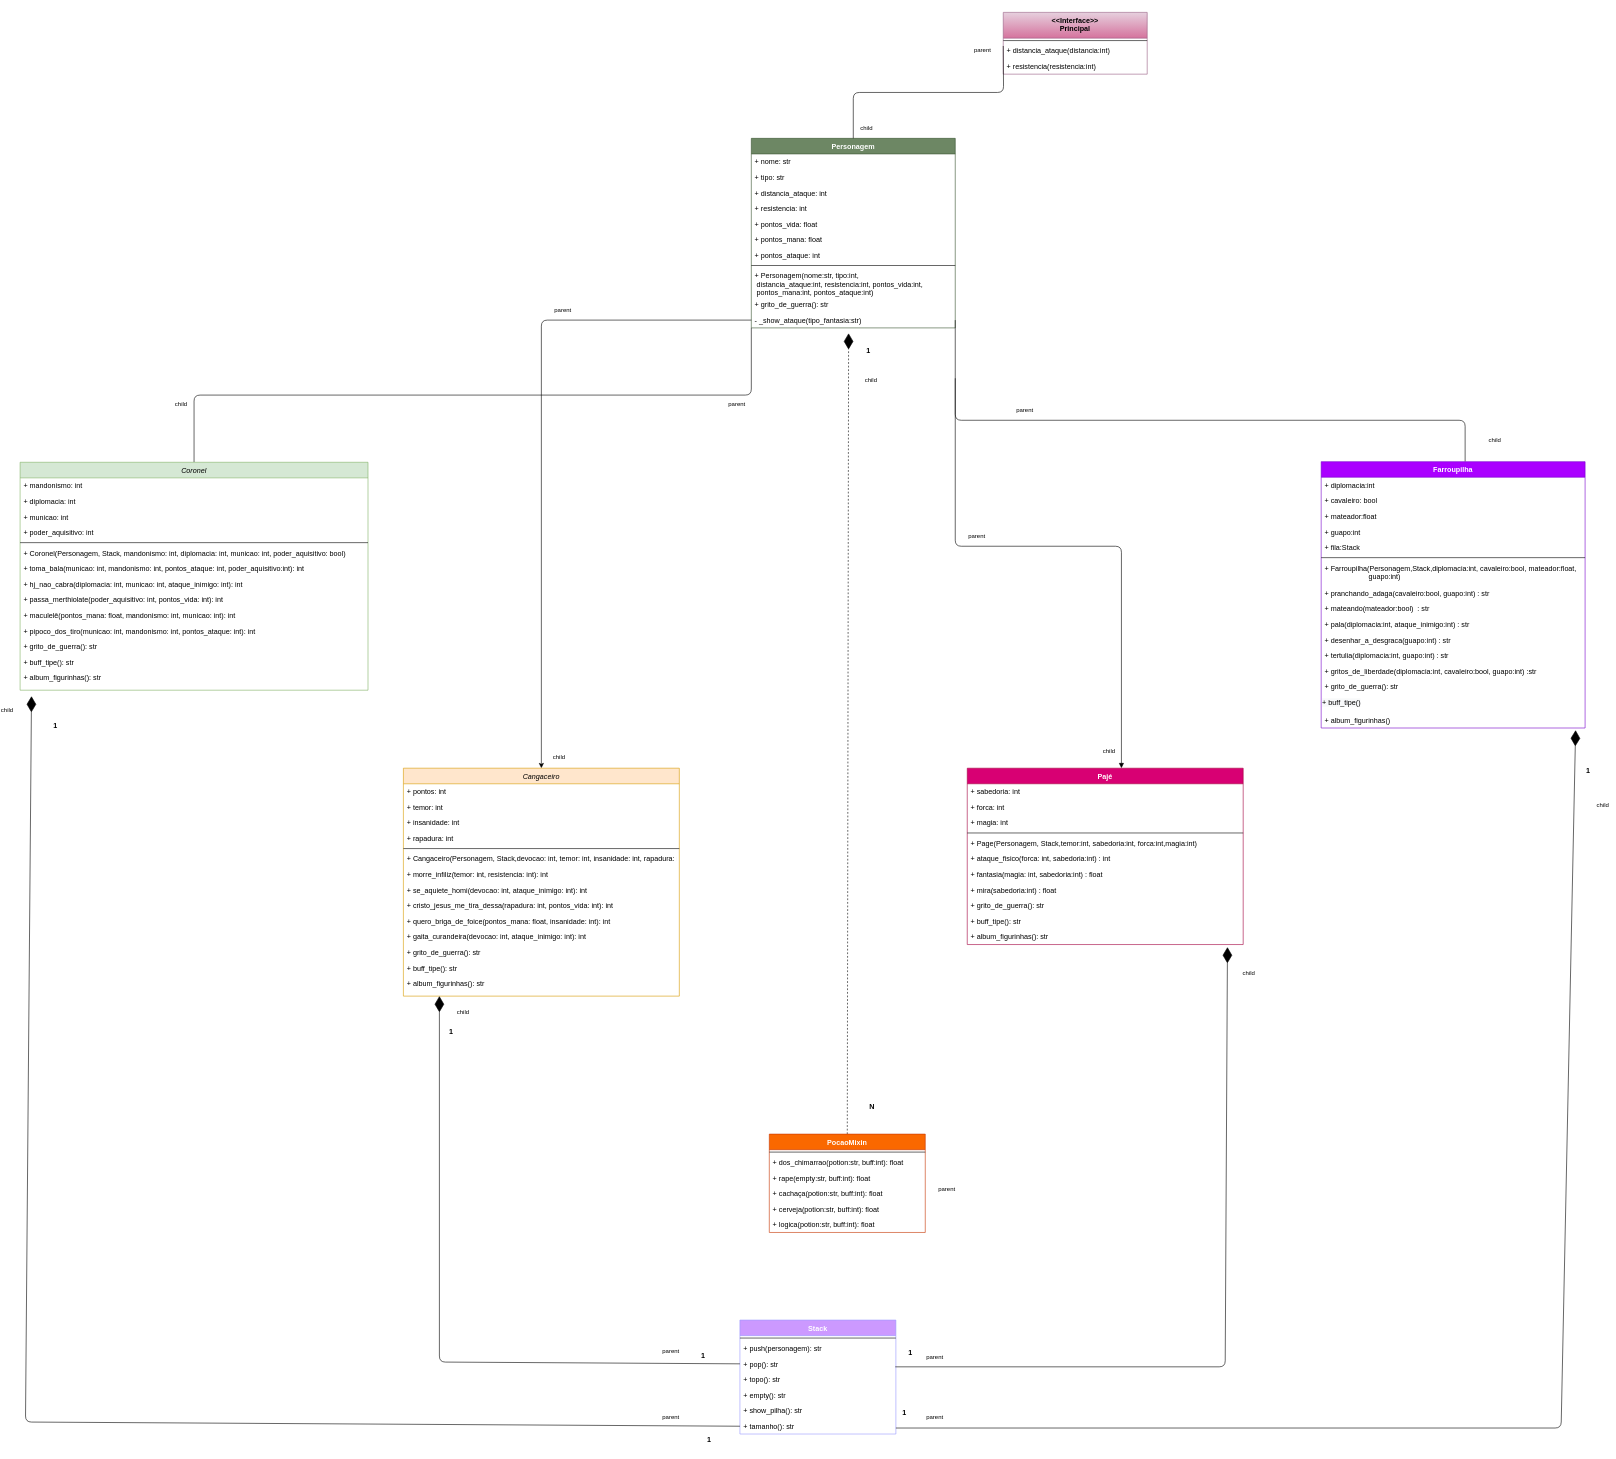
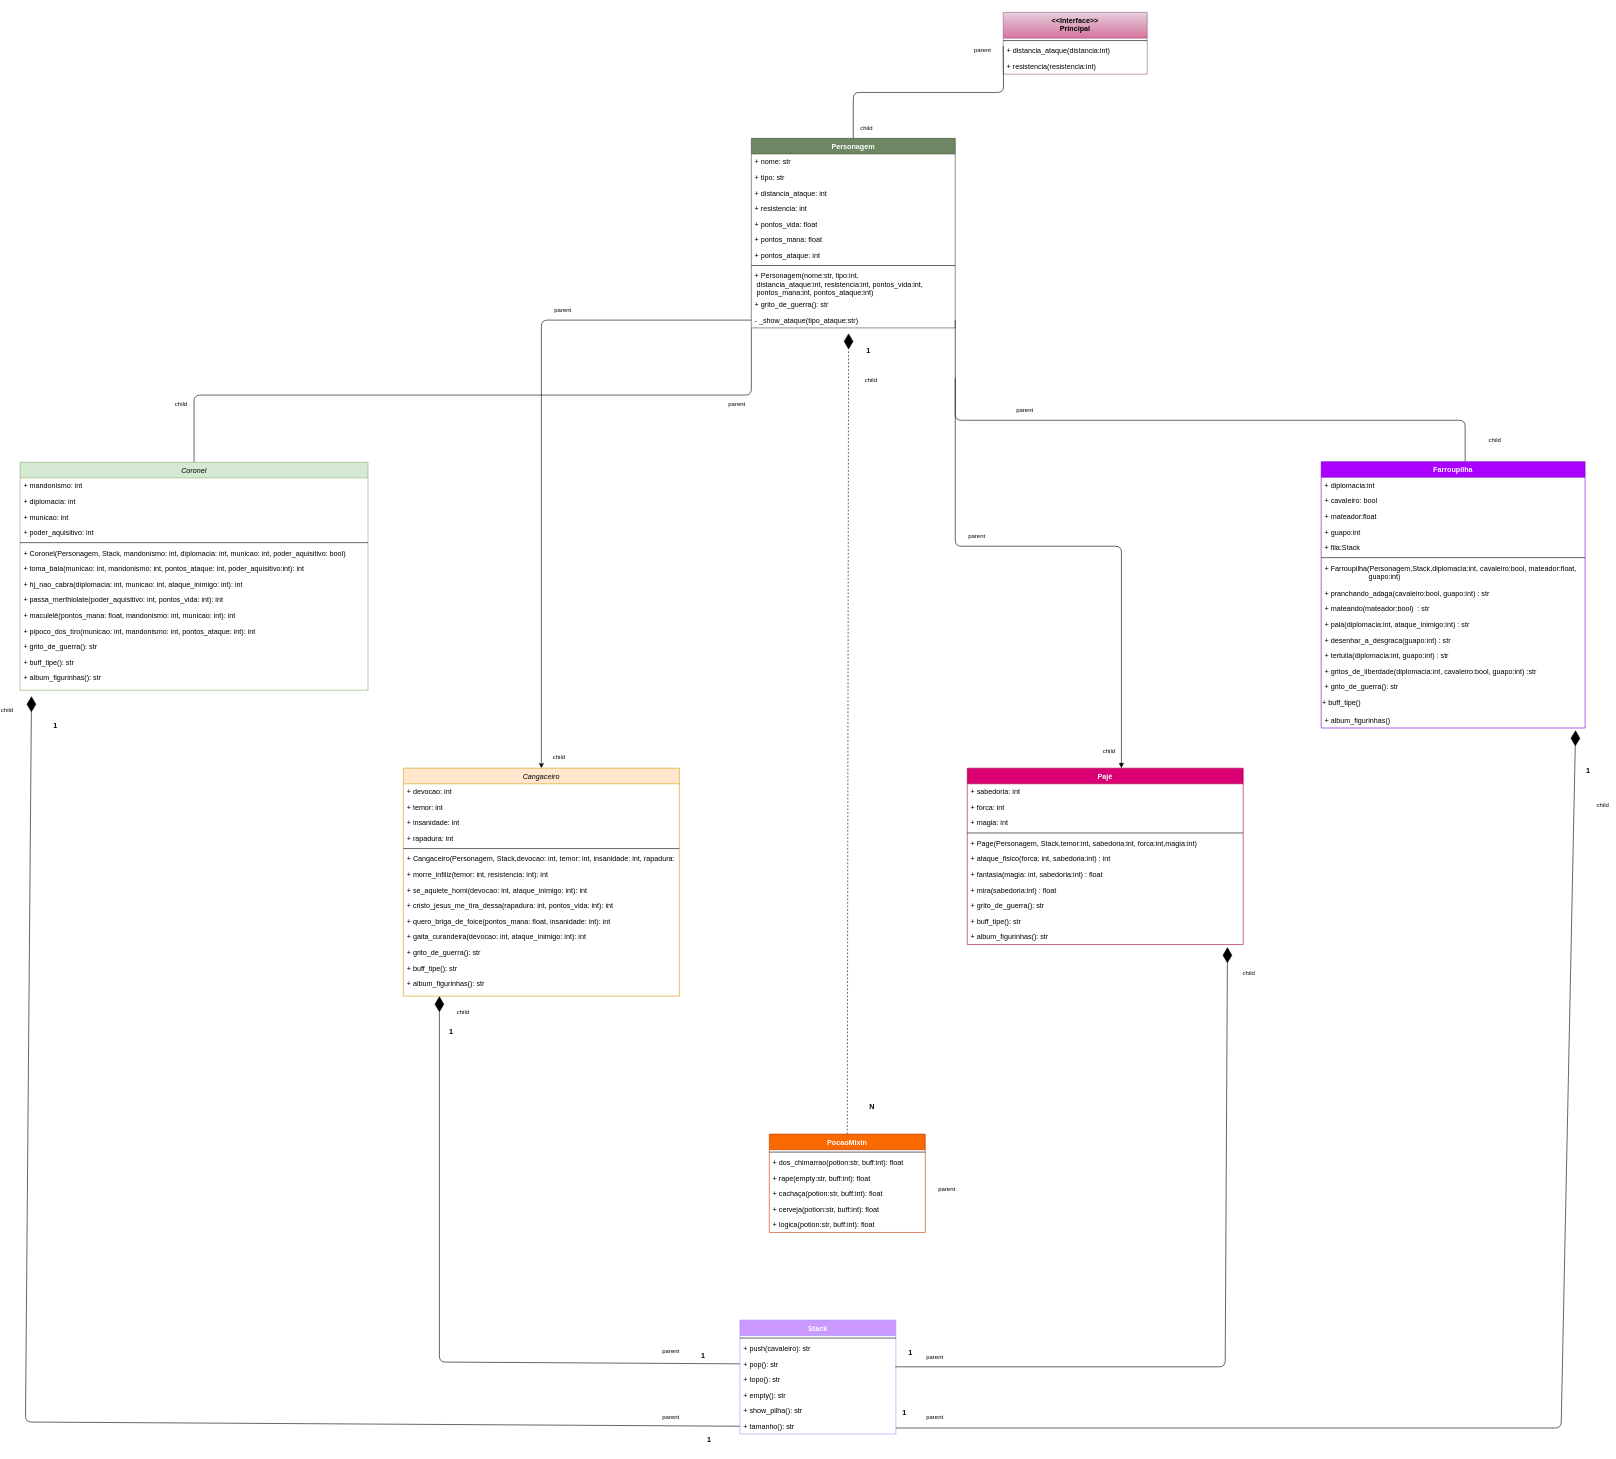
(818, 320) -> (814, 320)
(429, 792) -> (431, 792)
(787, 1349) -> (783, 1349)
